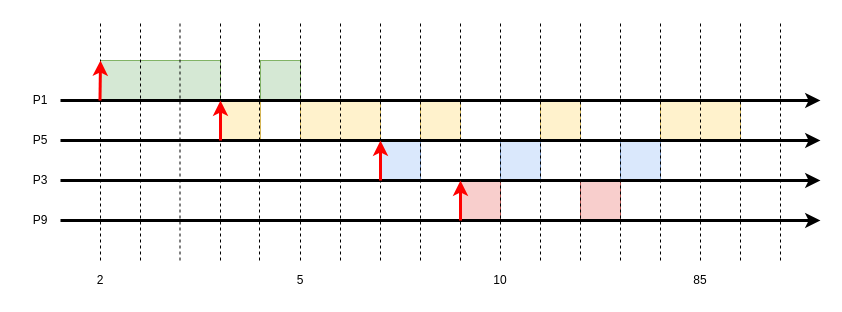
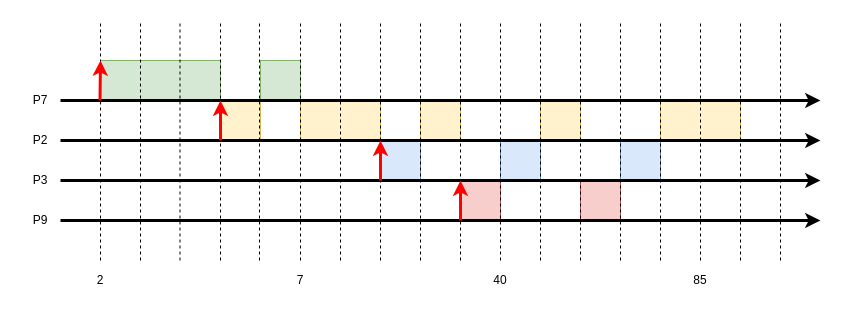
(41, 101) -> (41, 101)
(41, 141) -> (41, 141)
(301, 281) -> (301, 281)
(501, 281) -> (501, 281)
